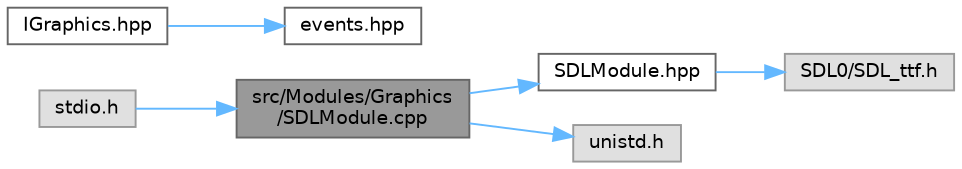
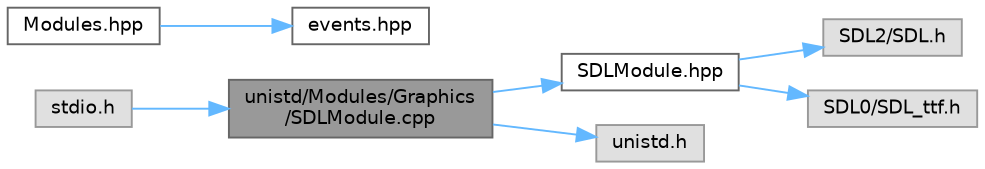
(88, 26) -> (84, 26)
none -> (893, 38)
(353, 109) -> (361, 109)
